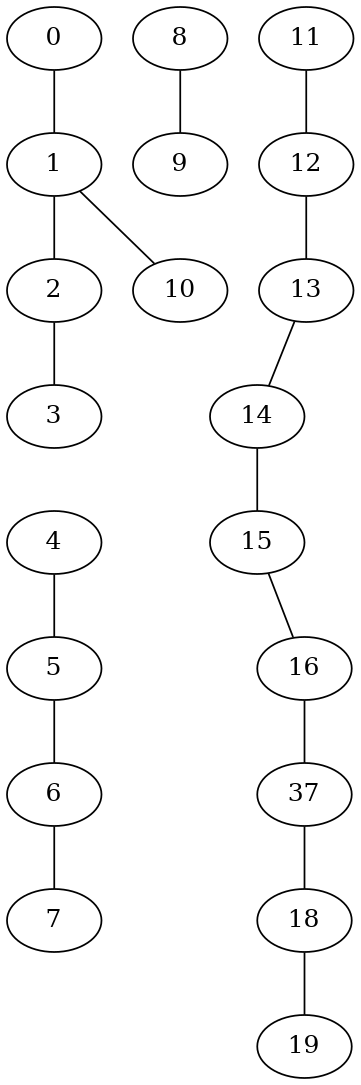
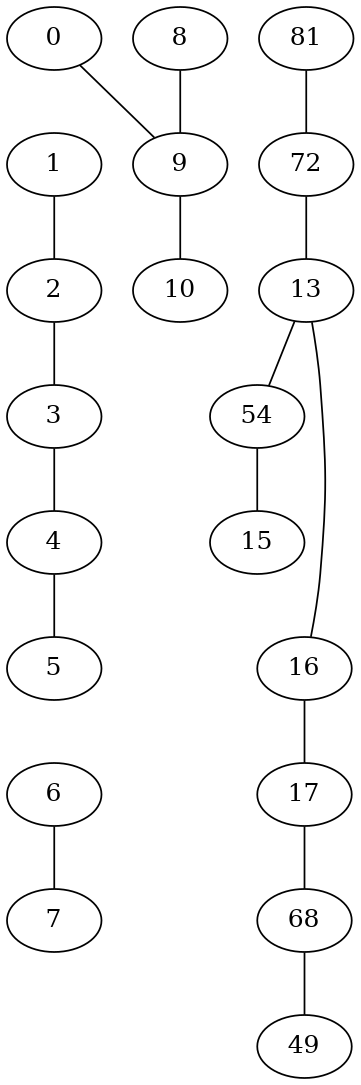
(306, 38) -> (306, 38)
(54, 102) -> (117, 101)
(306, 164) -> (306, 164)
(117, 227) -> (180, 228)
(257, 416) -> (257, 416)
none -> (54, 480)
(281, 605) -> (325, 480)
(54, 732) -> none
(304, 794) -> (304, 794)
(304, 920) -> (304, 920)
(304, 1046) -> (304, 1046)
